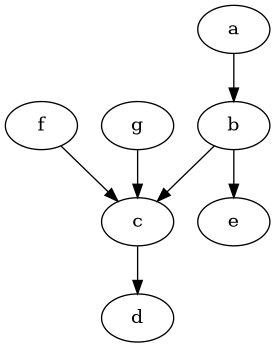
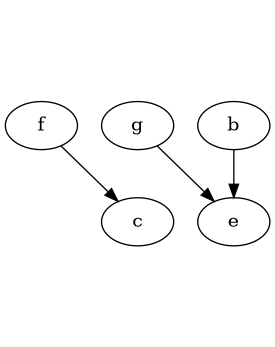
(234, 29) -> none
(138, 167) -> (181, 169)
(191, 169) -> none
(138, 318) -> none
